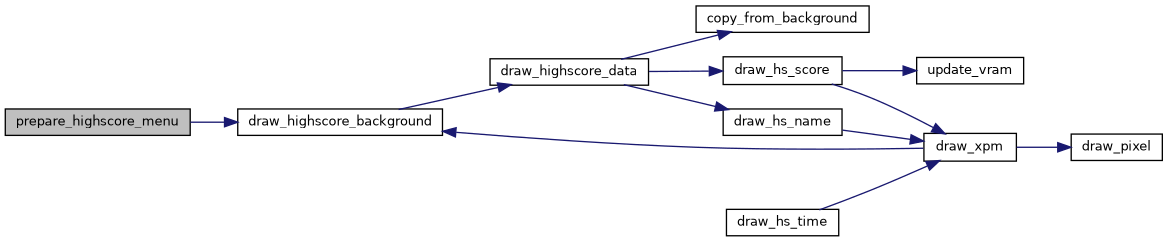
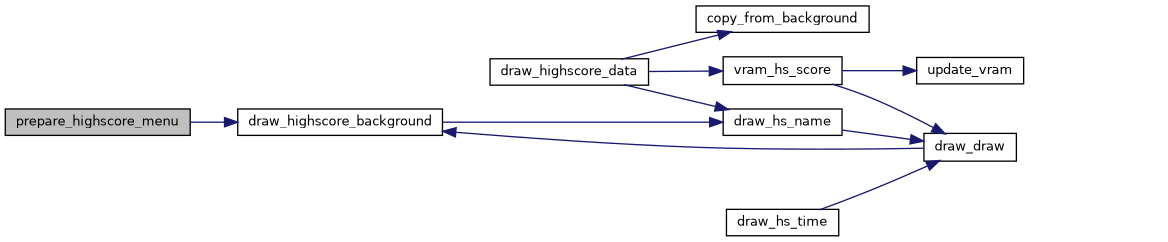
(783, 71) -> (783, 71)
(448, 99) -> (576, 122)
(970, 147) -> (970, 147)
(1117, 147) -> none
